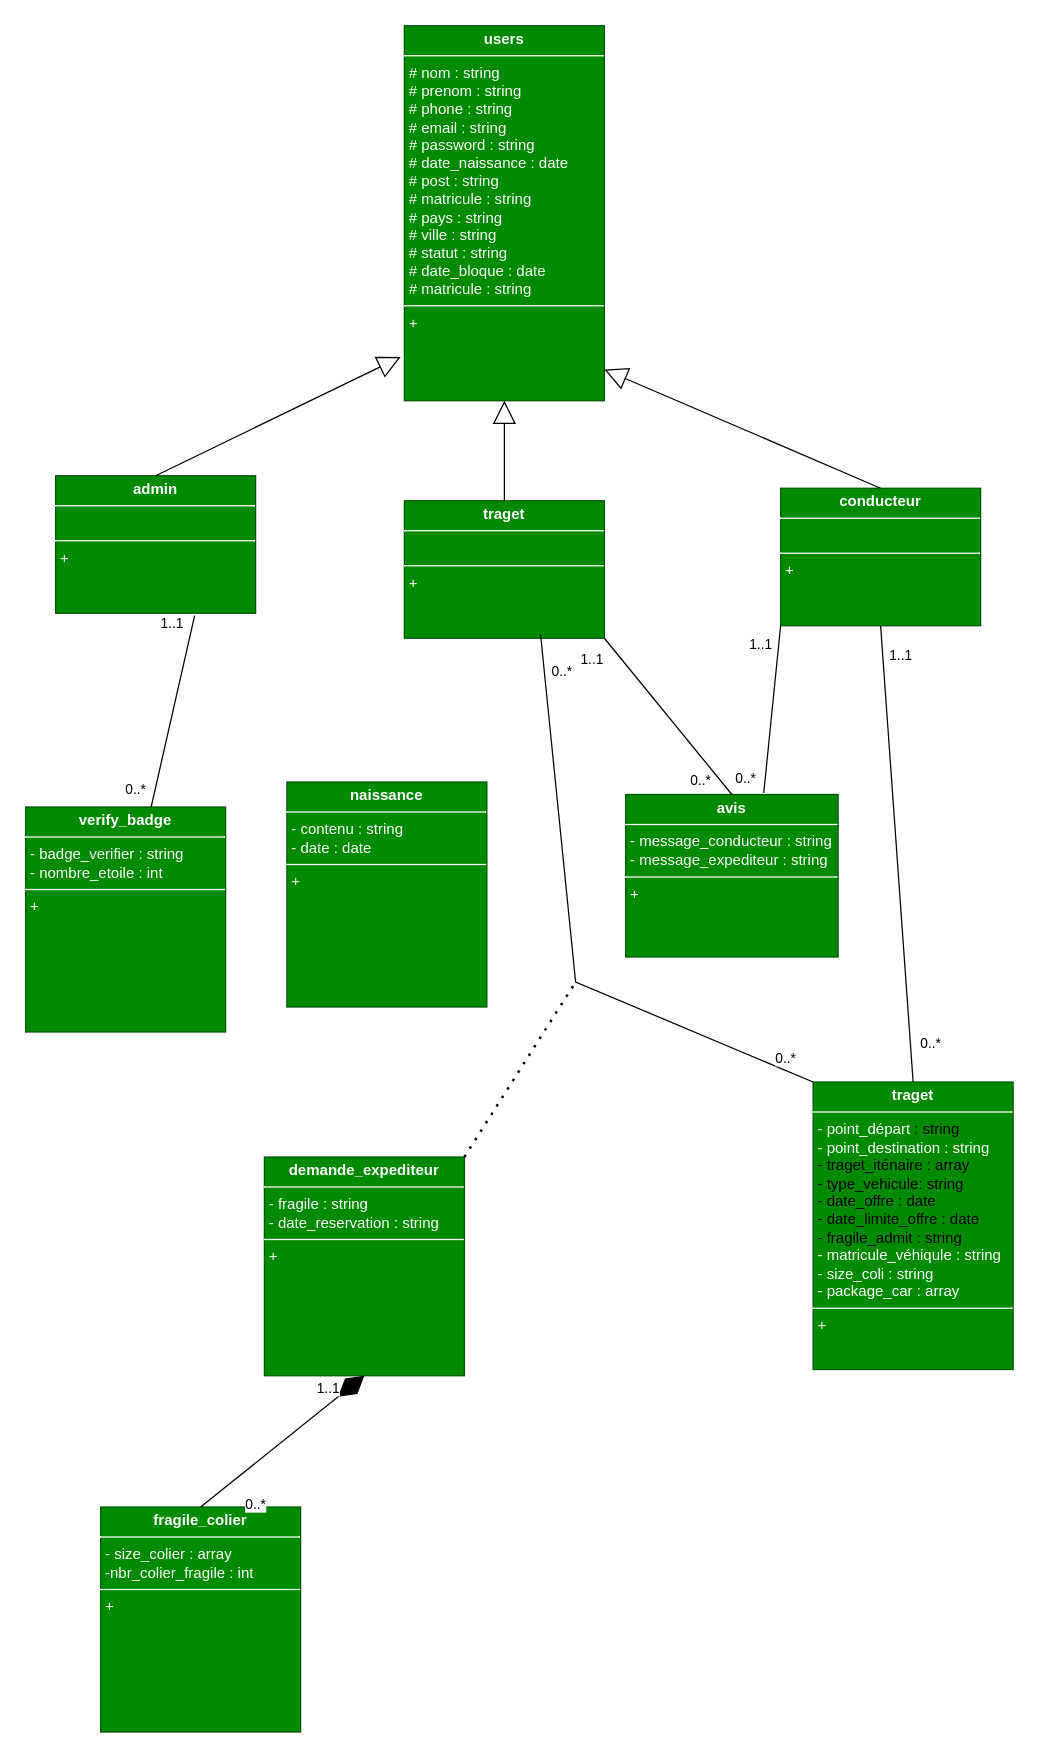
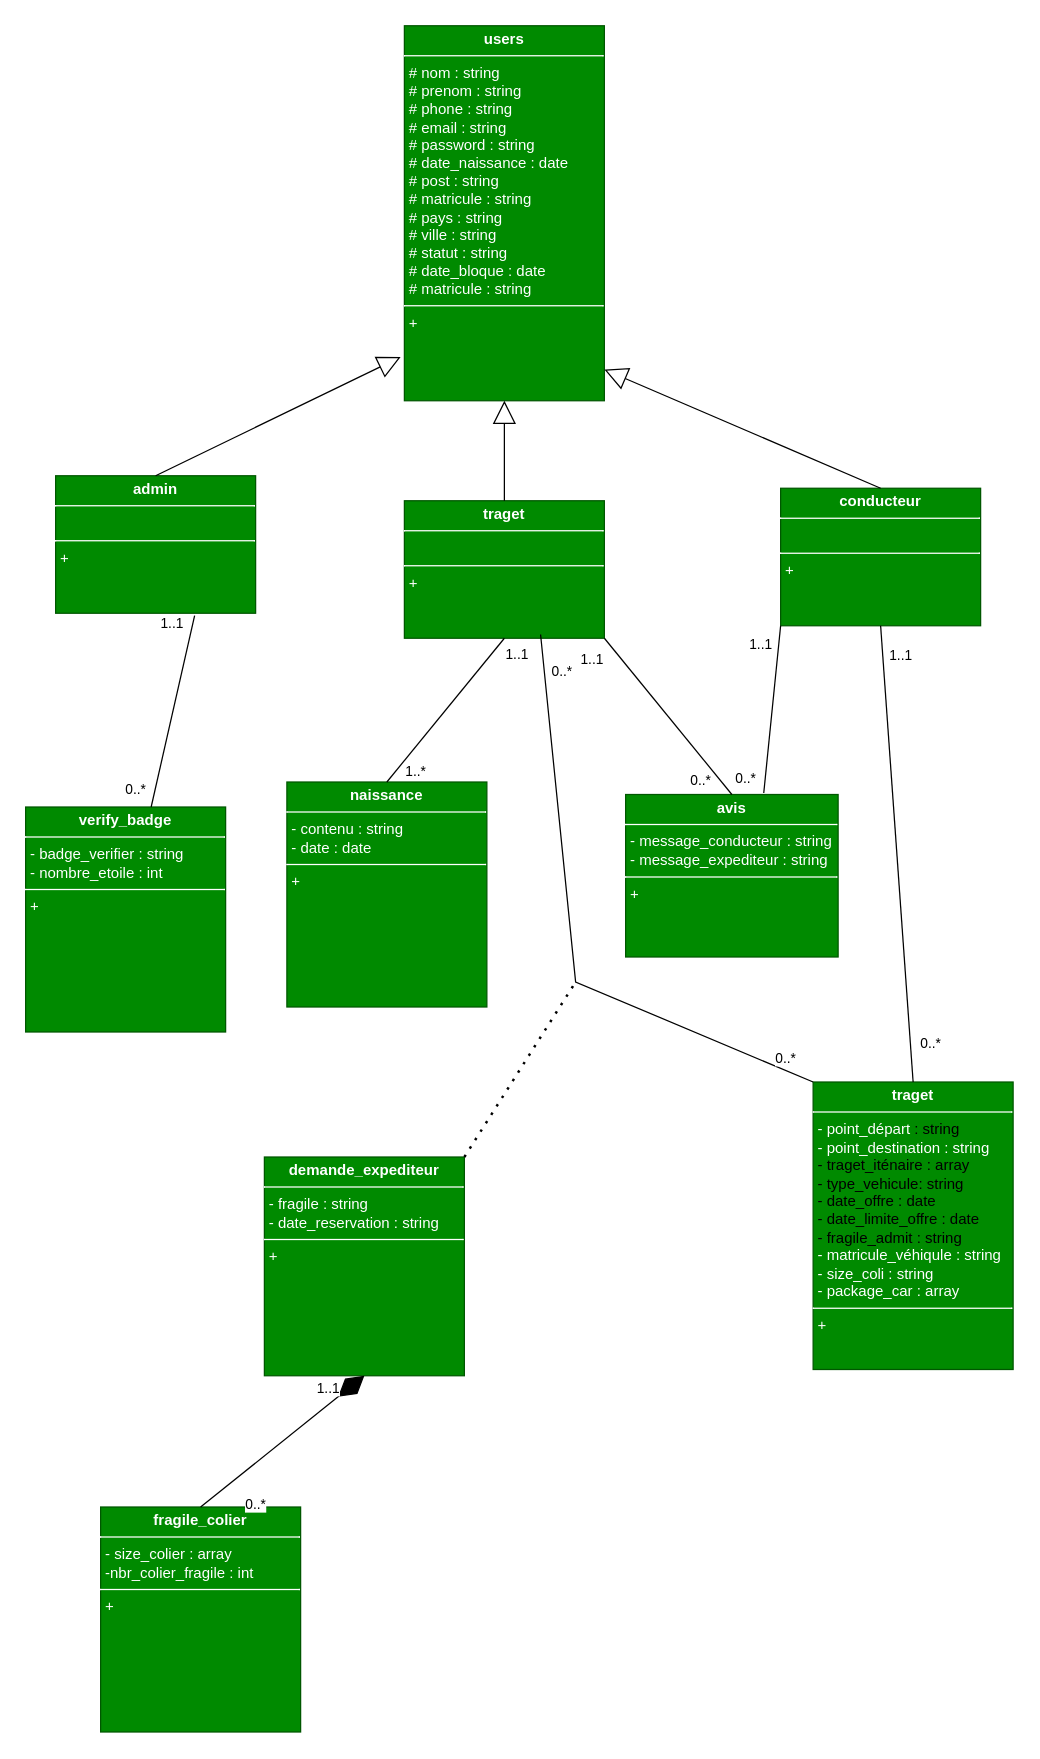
none -> (445, 710)
